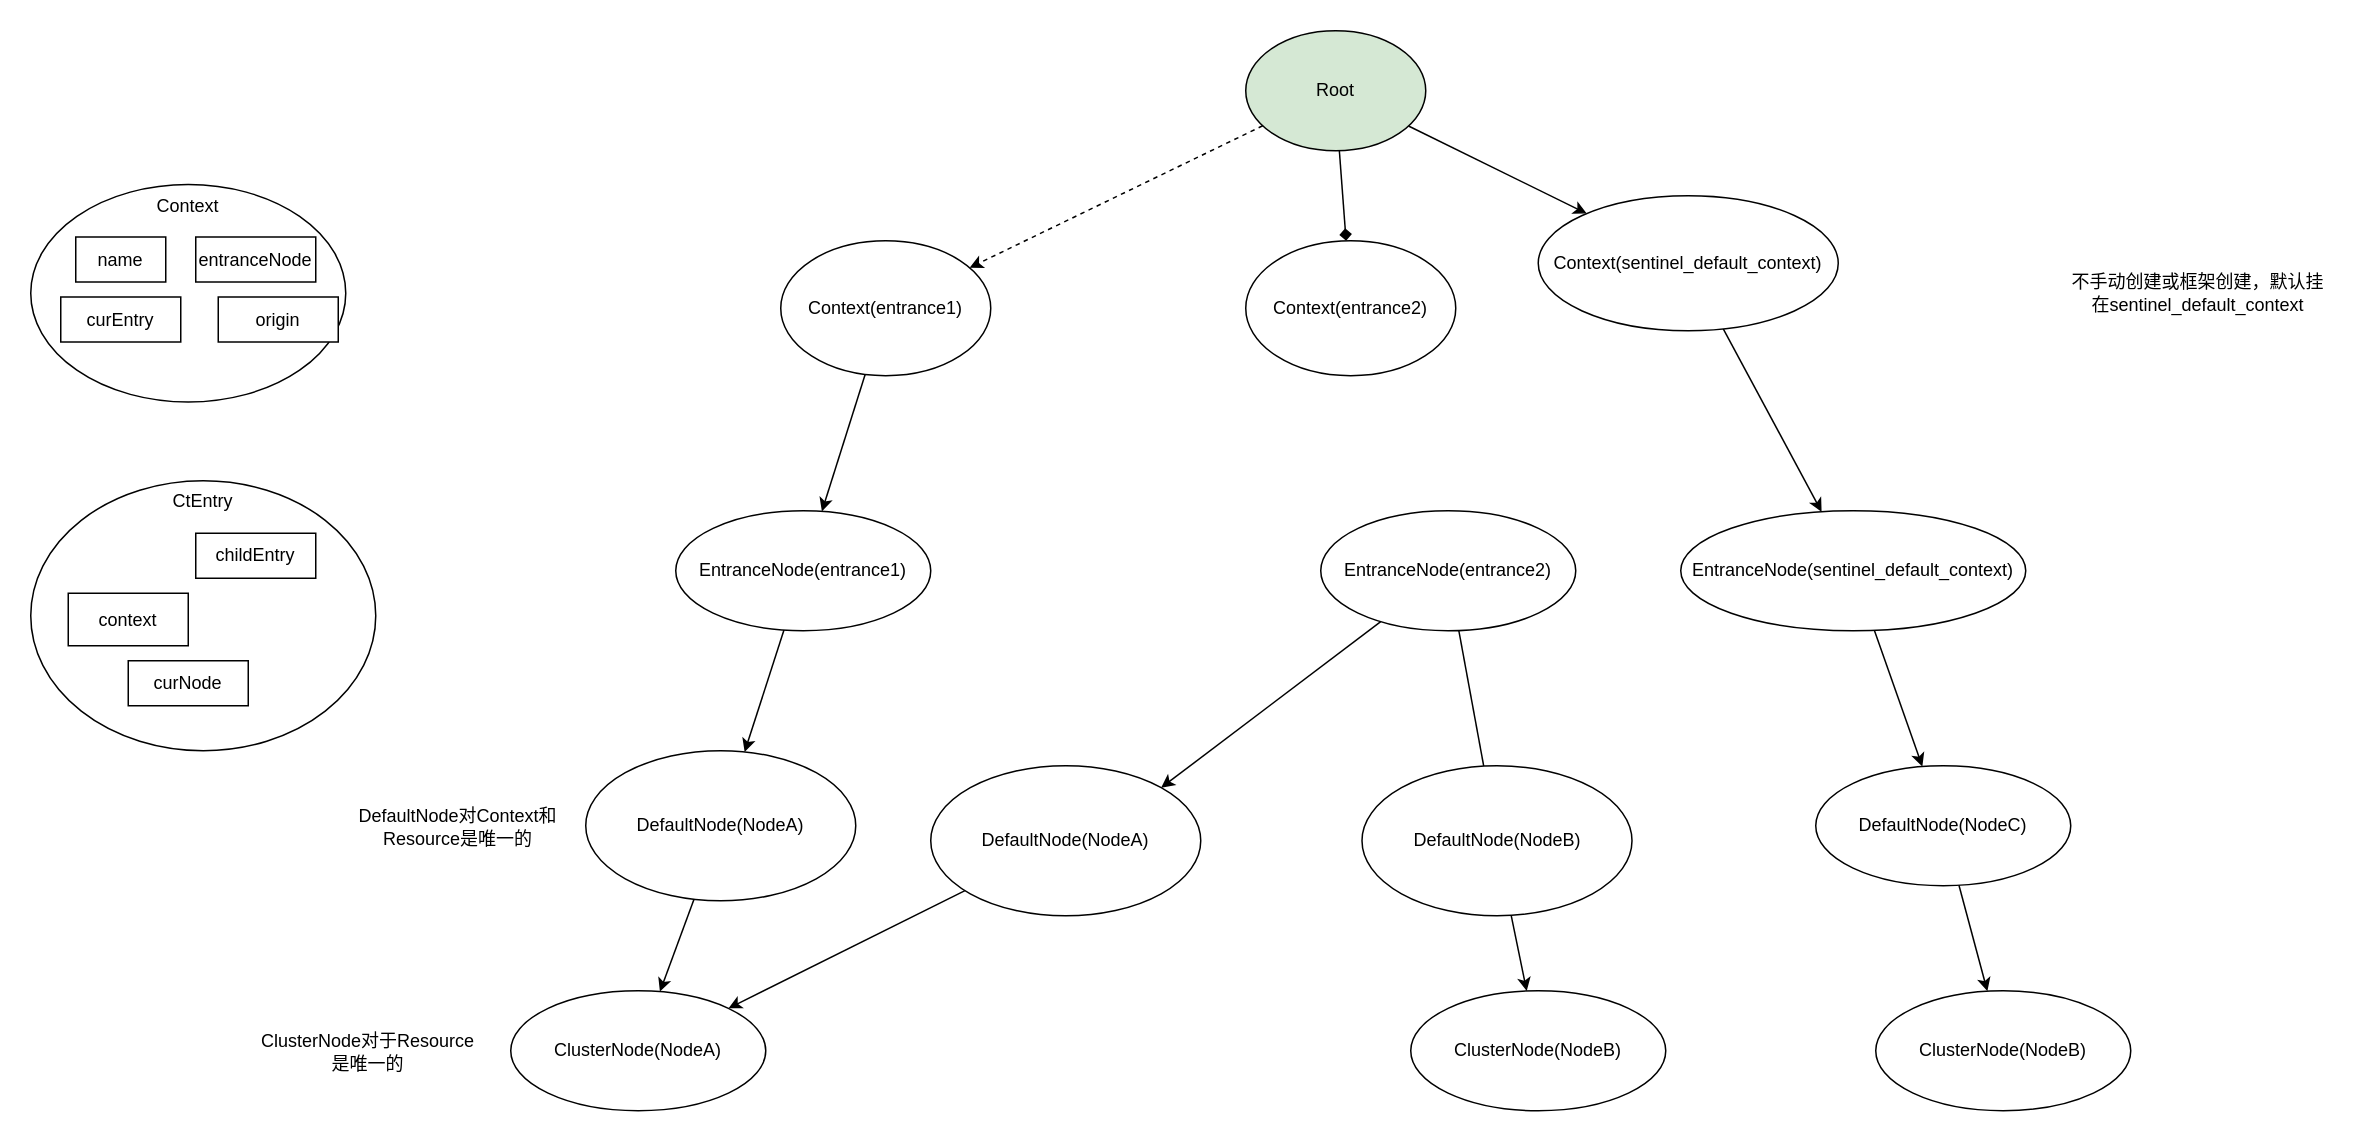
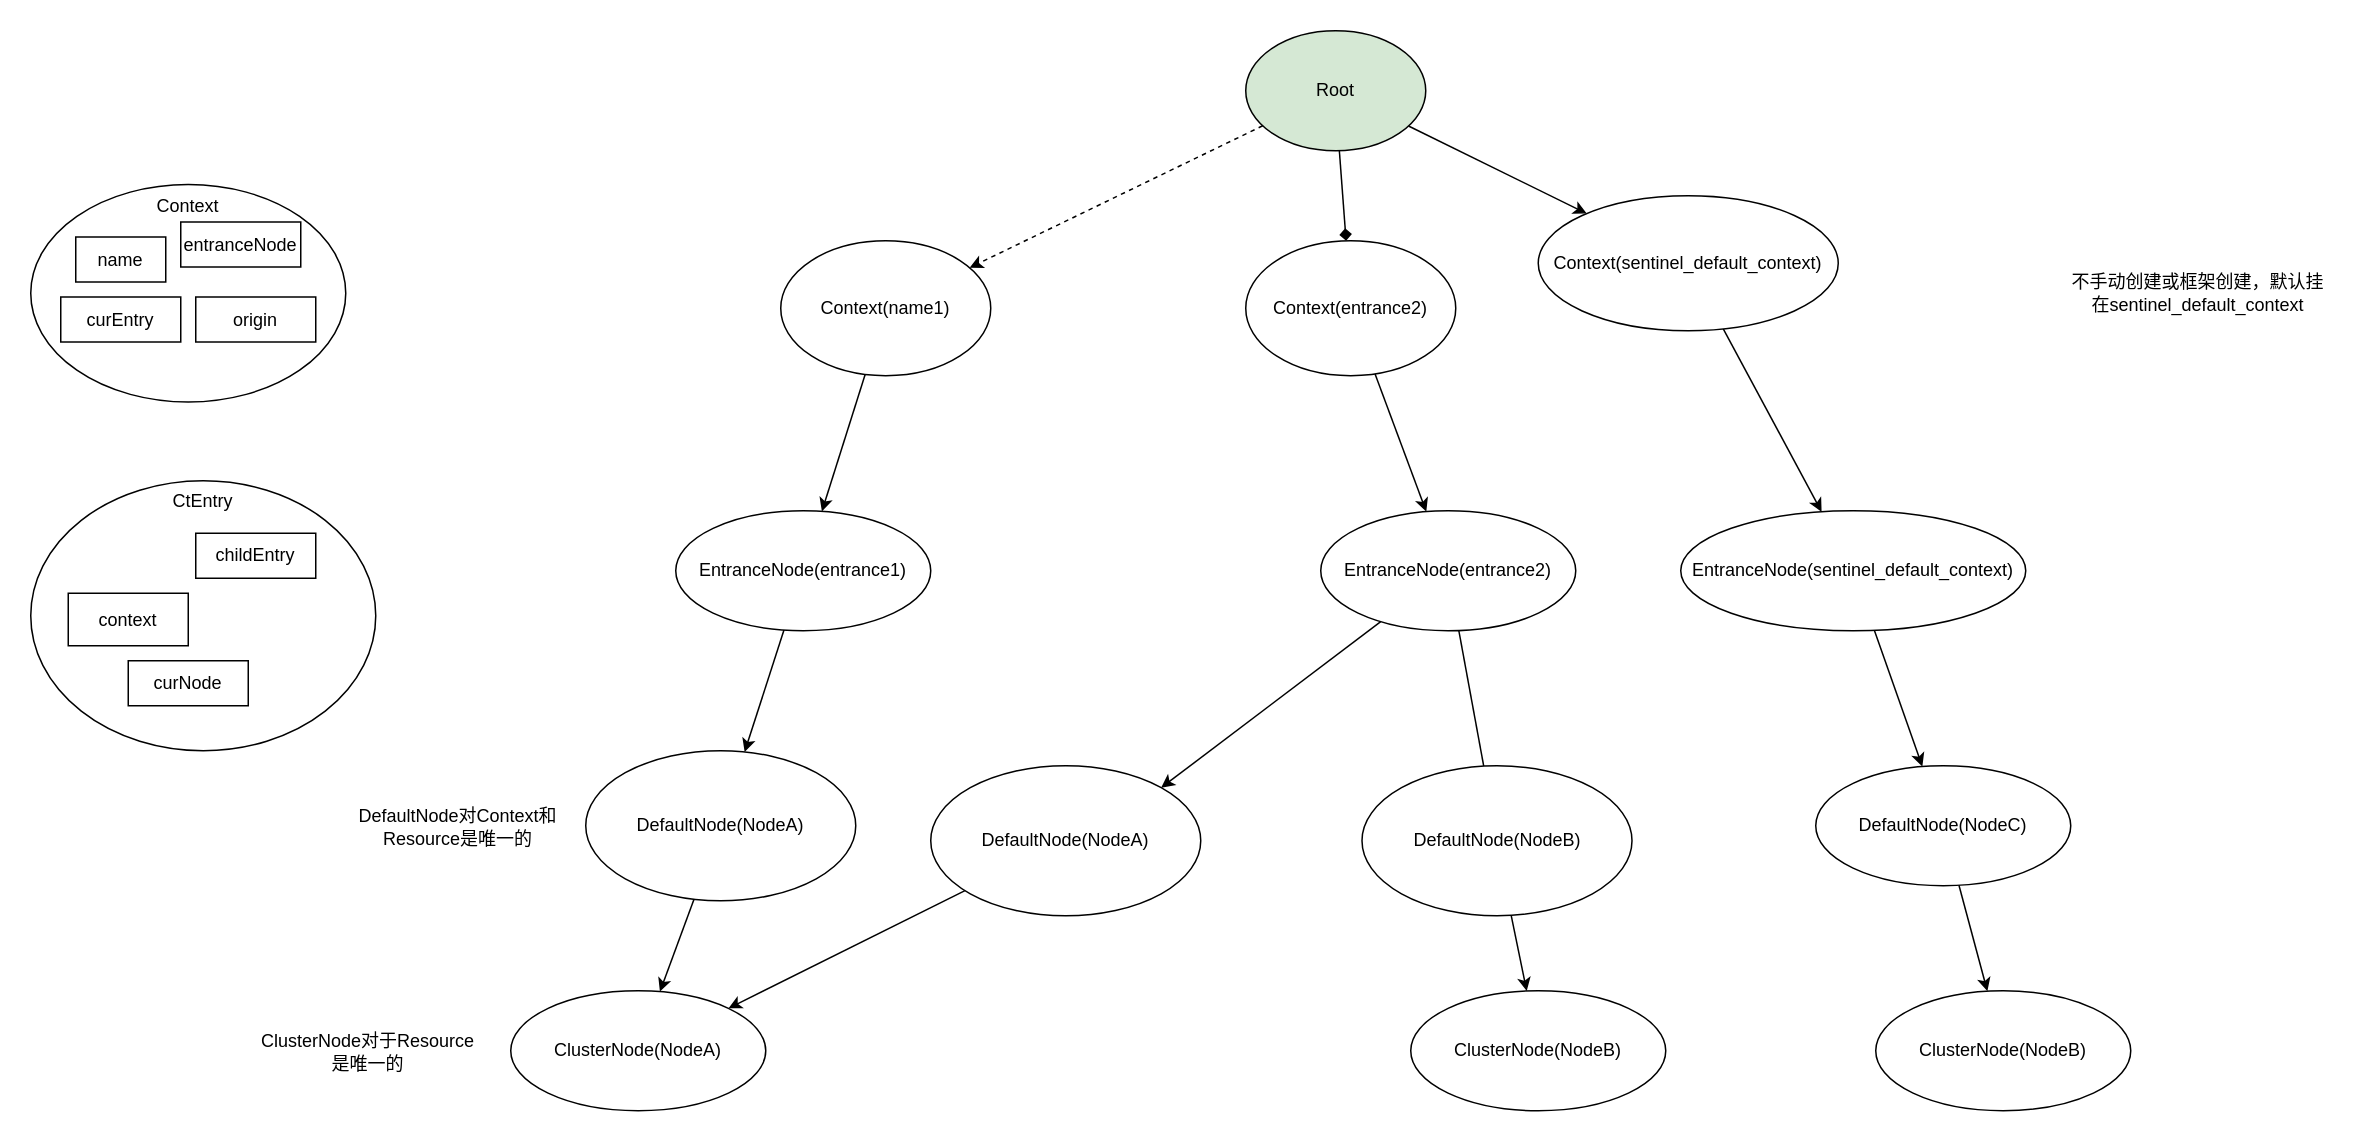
(256, 260) -> (241, 245)
(886, 308) -> (886, 308)
(278, 320) -> (256, 320)
none -> (1399, 438)
